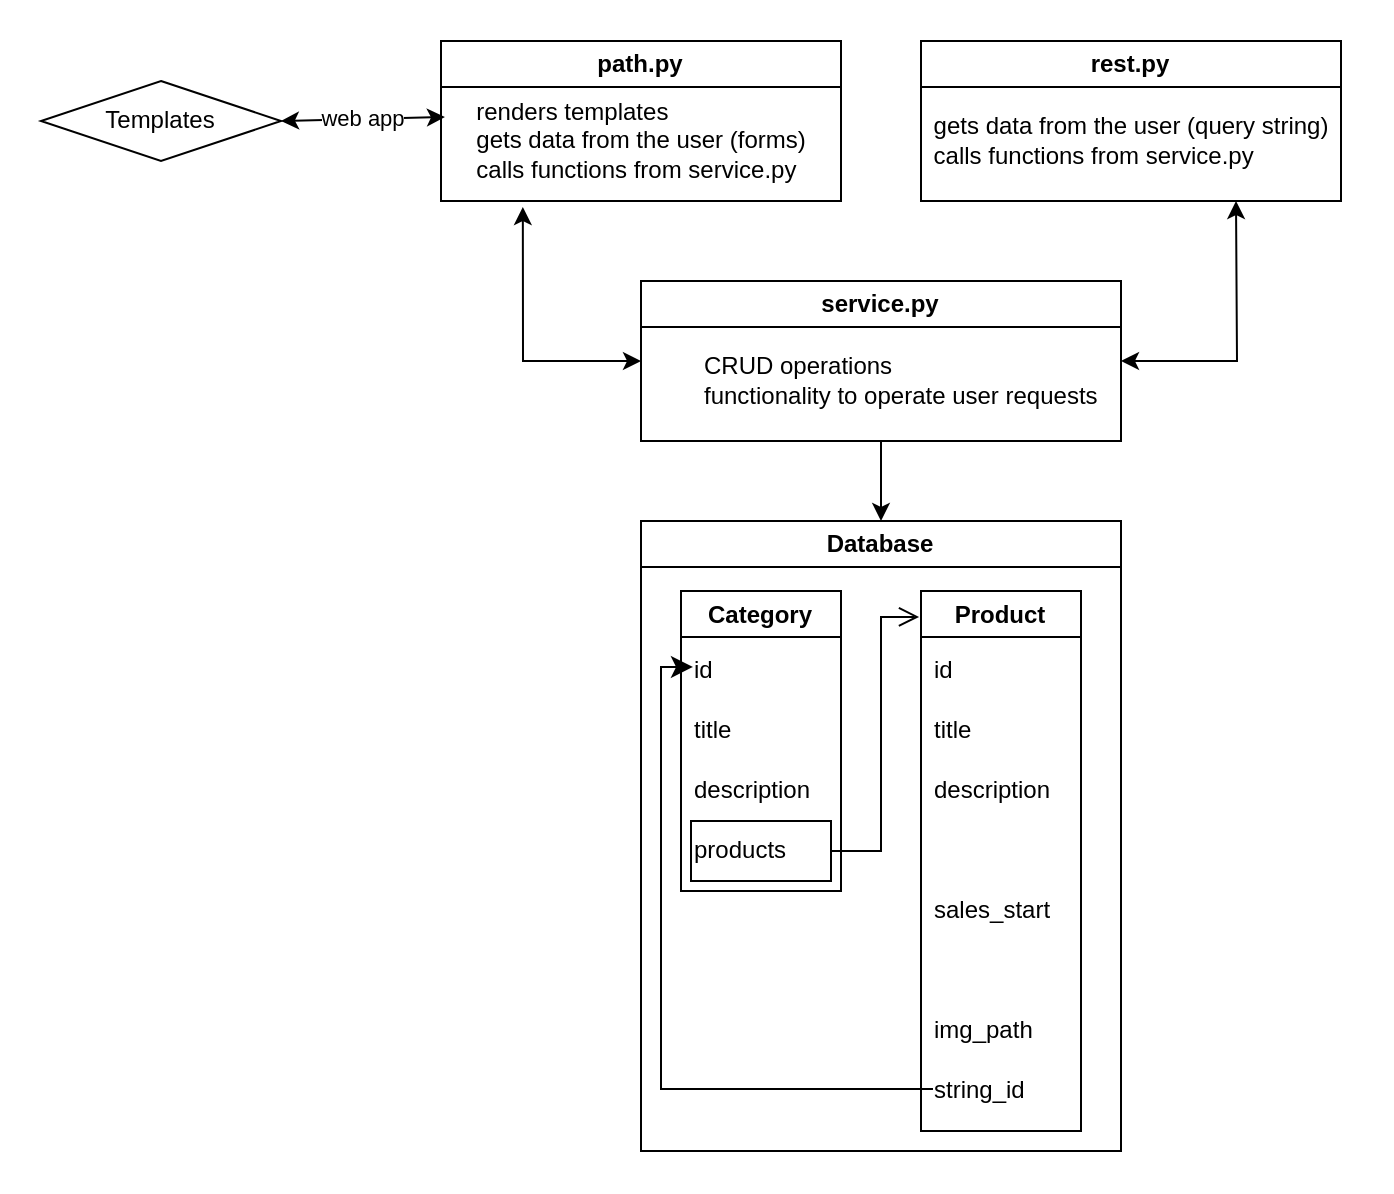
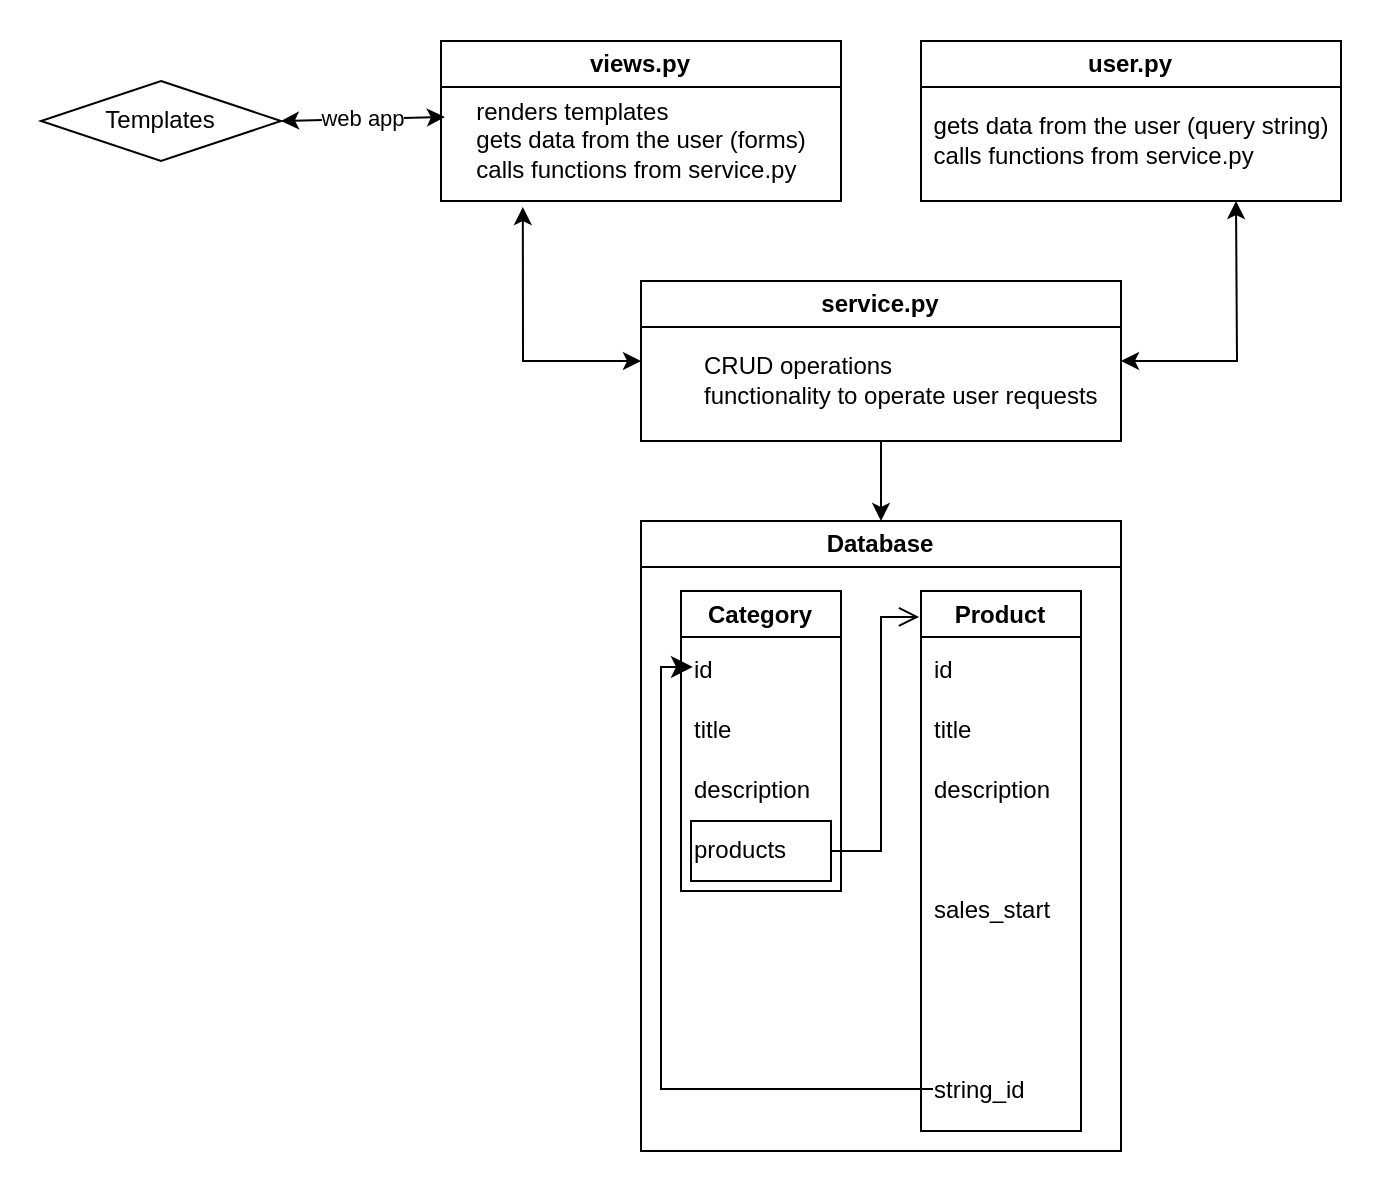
(641, 65) -> (641, 65)
(1131, 65) -> (1131, 65)
(1001, 1031) -> none
